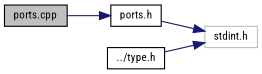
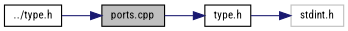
(136, 16) -> (228, 16)
(179, 49) -> (76, 16)
